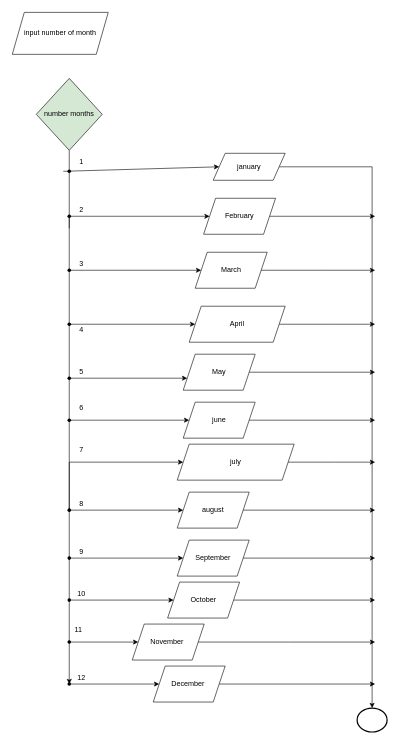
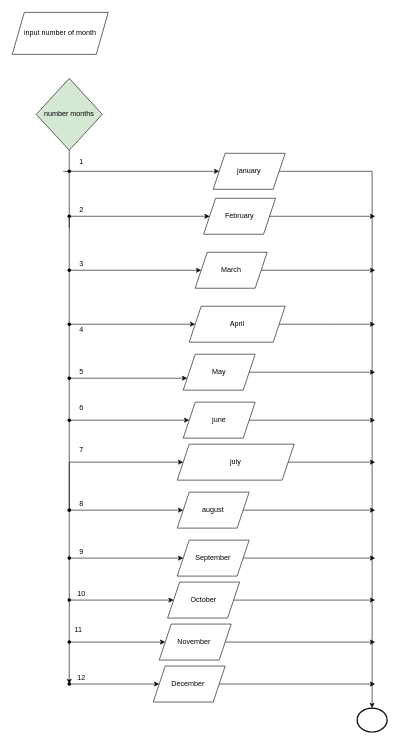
(249, 167) -> (249, 171)
(168, 642) -> (195, 642)
